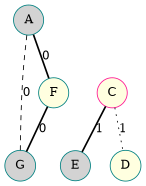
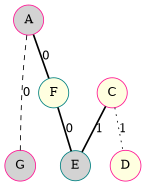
(29, 20) -> (29, 20)
(37, 129) -> (65, 129)
(20, 166) -> (20, 166)
(126, 166) -> (126, 166)
